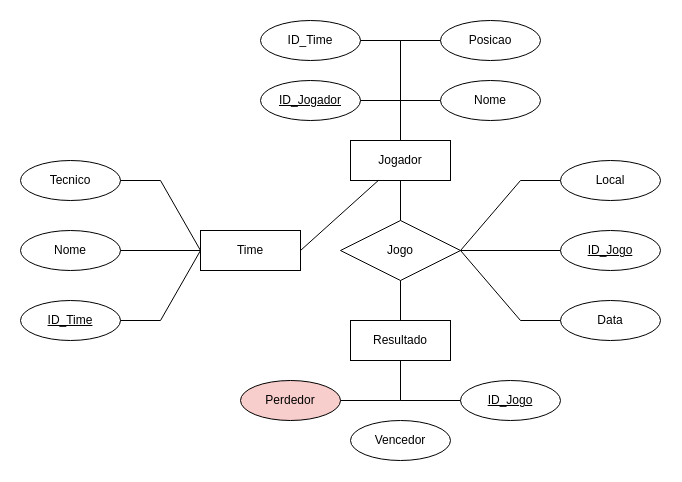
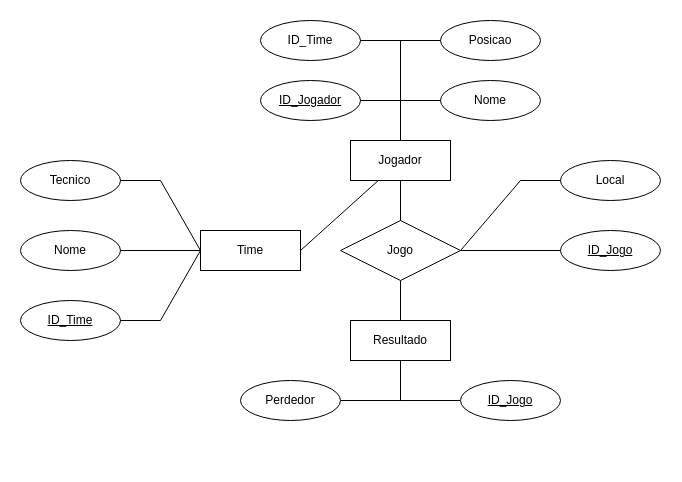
(504, 301) -> none
(611, 321) -> none
(291, 401) -> (291, 401)
(401, 441) -> none
